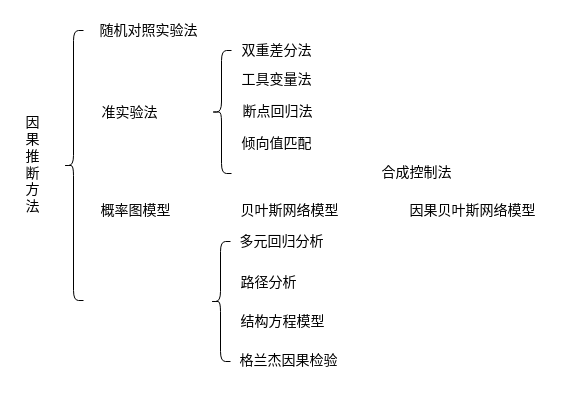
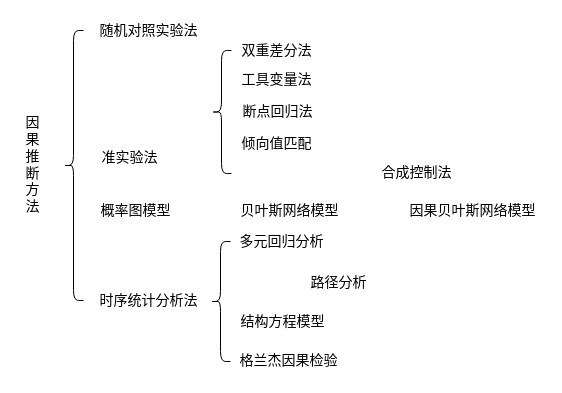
(130, 113) -> (130, 158)
(269, 283) -> (339, 283)
none -> (149, 301)
